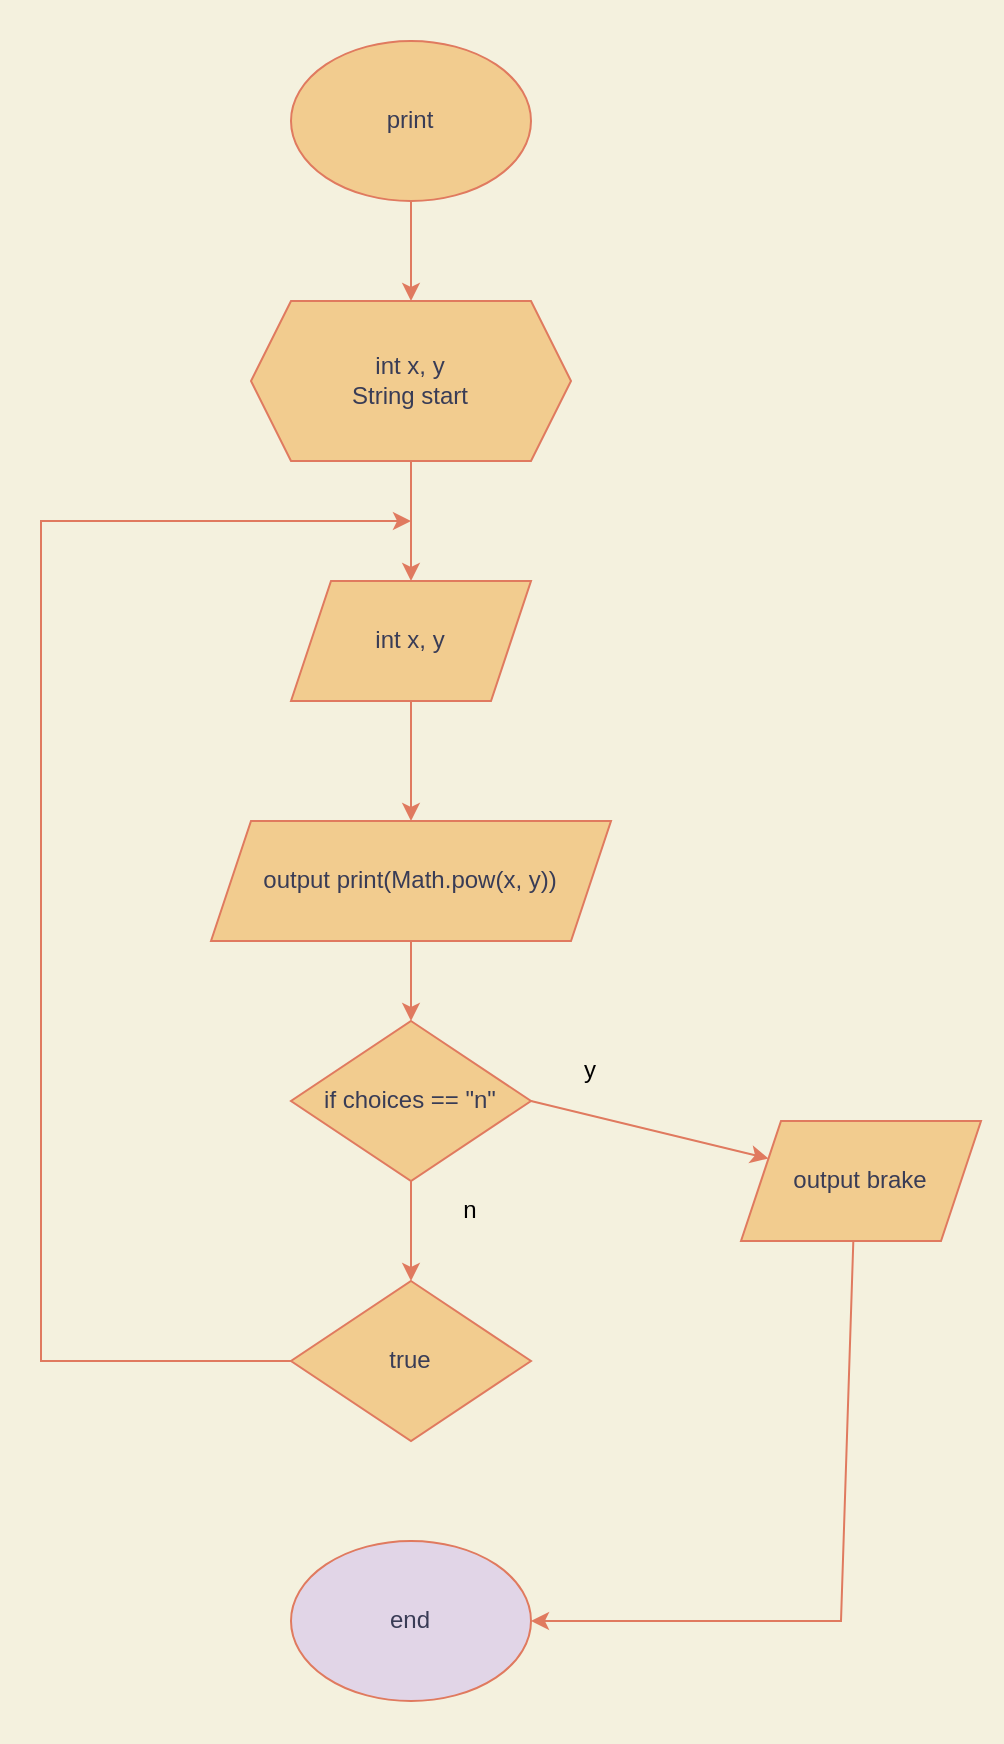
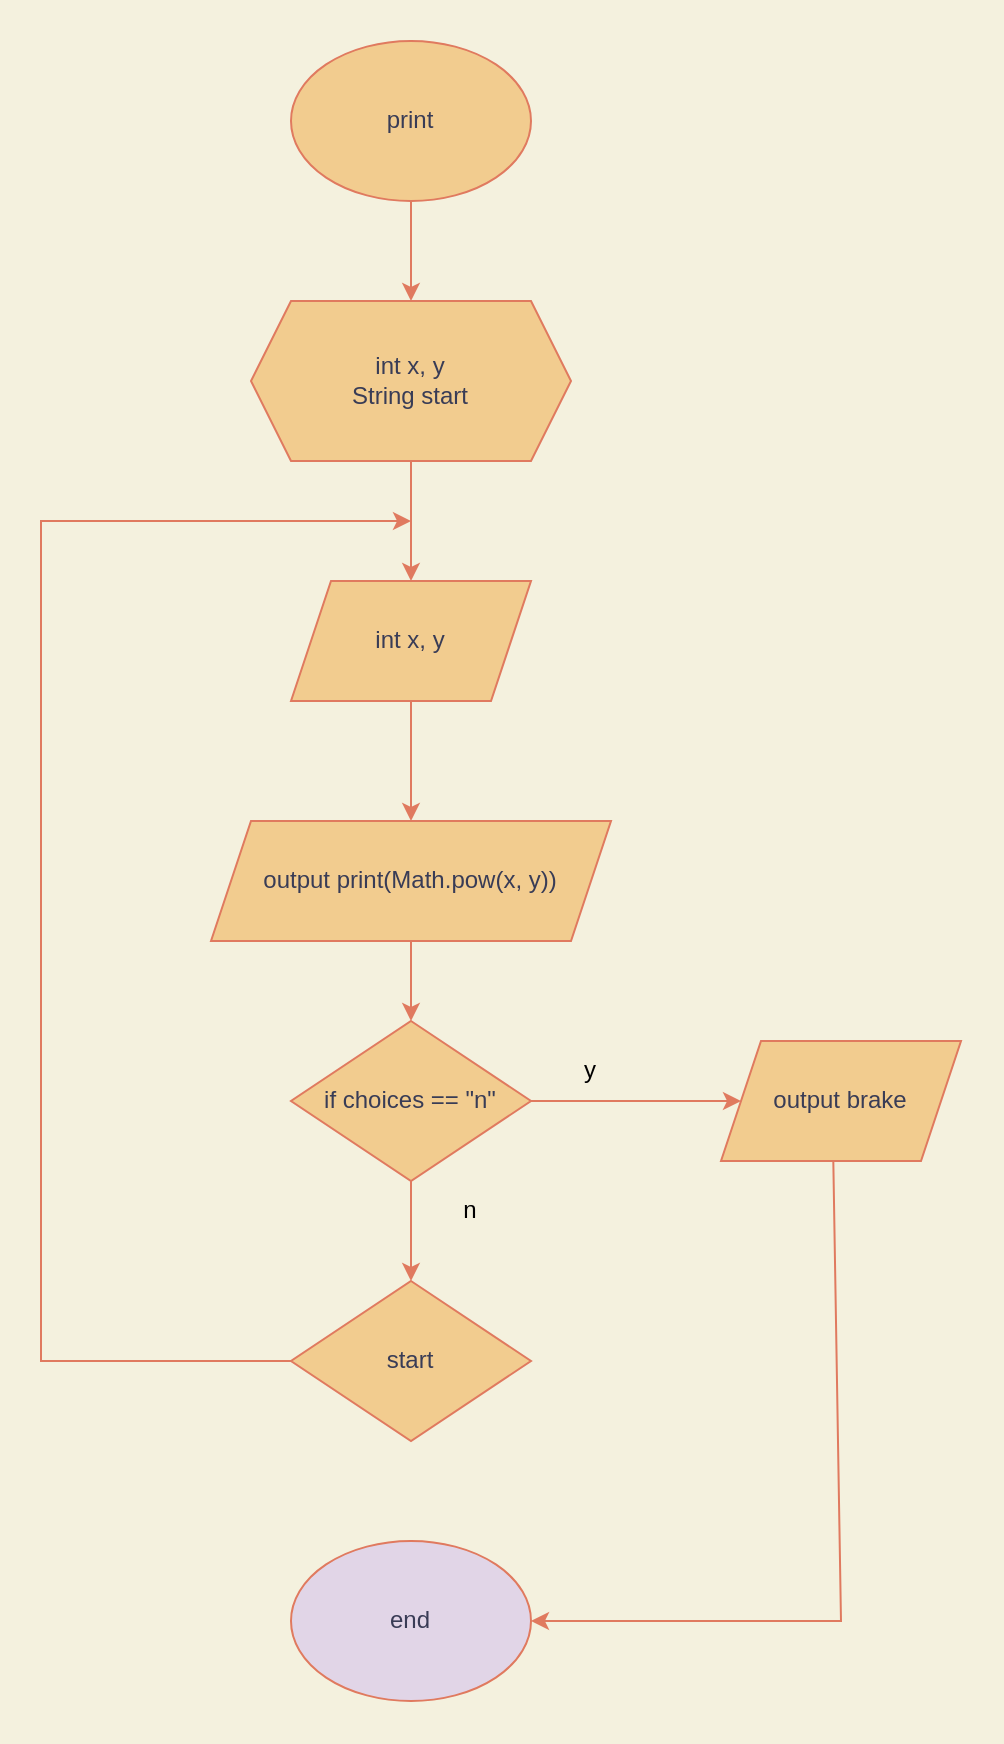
(861, 1181) -> (841, 1101)
(411, 1361) -> (411, 1361)
